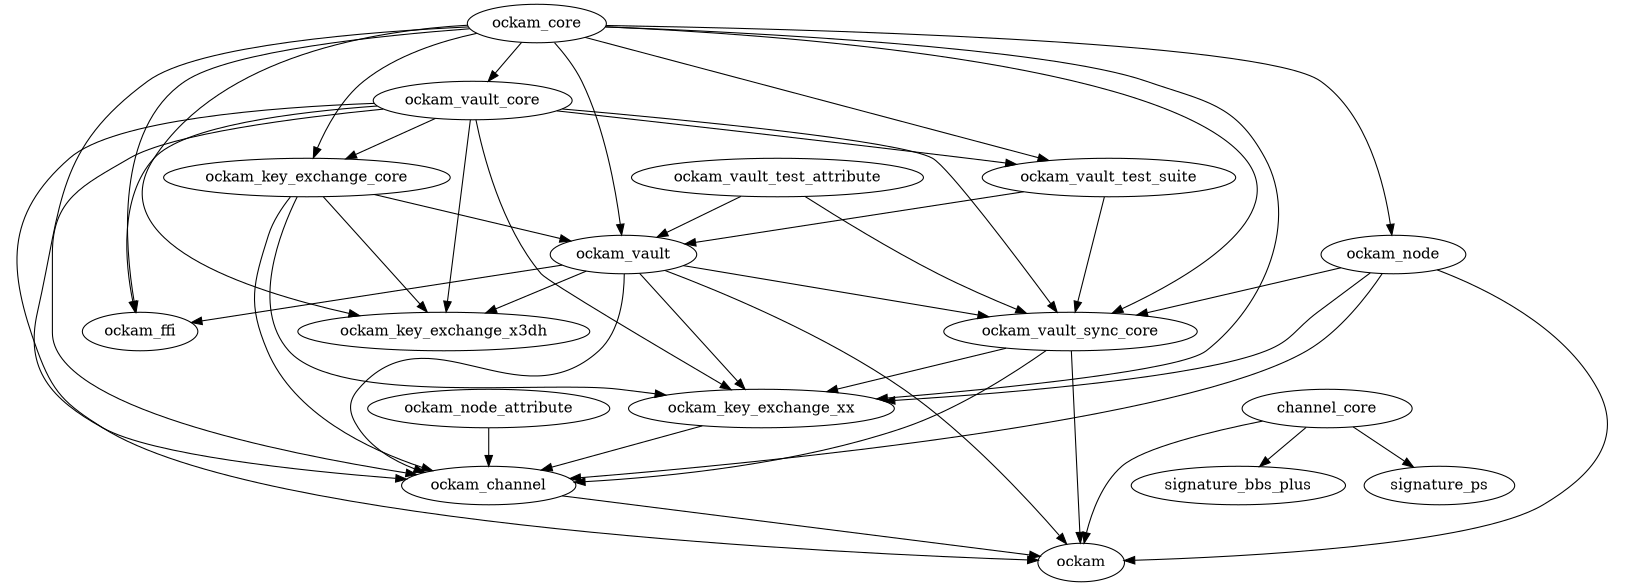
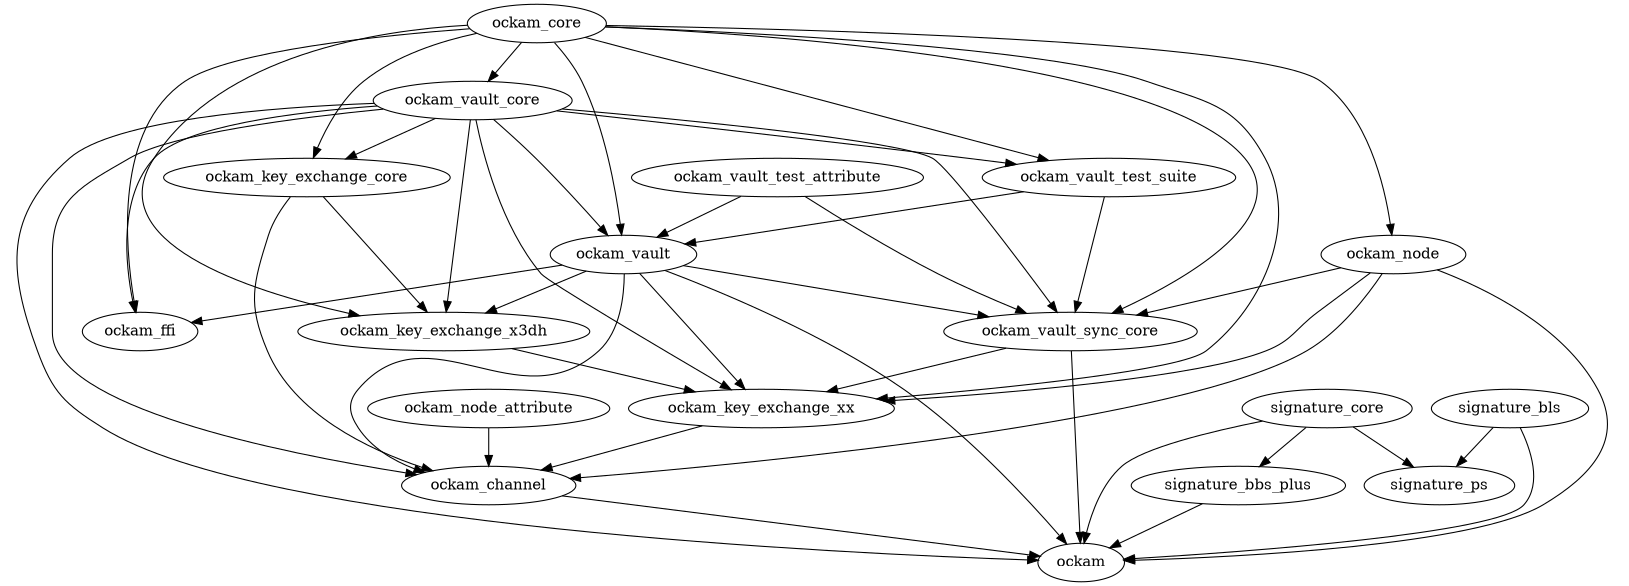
(65, 189) -> none
(467, 217) -> (549, 171)
(387, 384) -> (598, 369)
(1327, 409) -> (1327, 409)
none -> (1510, 409)
(850, 444) -> none
none -> (1161, 523)
